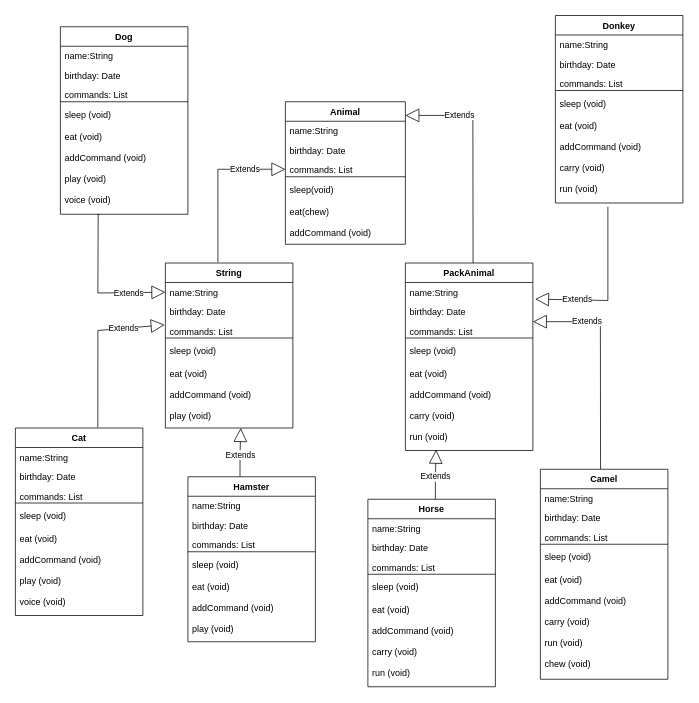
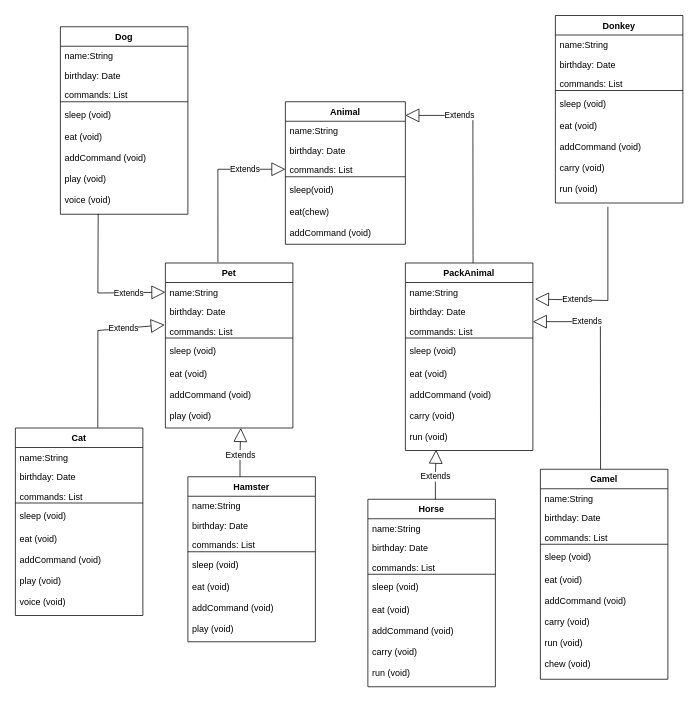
(229, 273) -> (229, 273)
